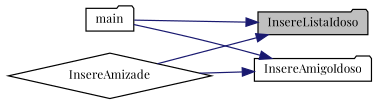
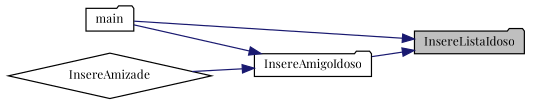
(207, 51) -> (387, 54)
